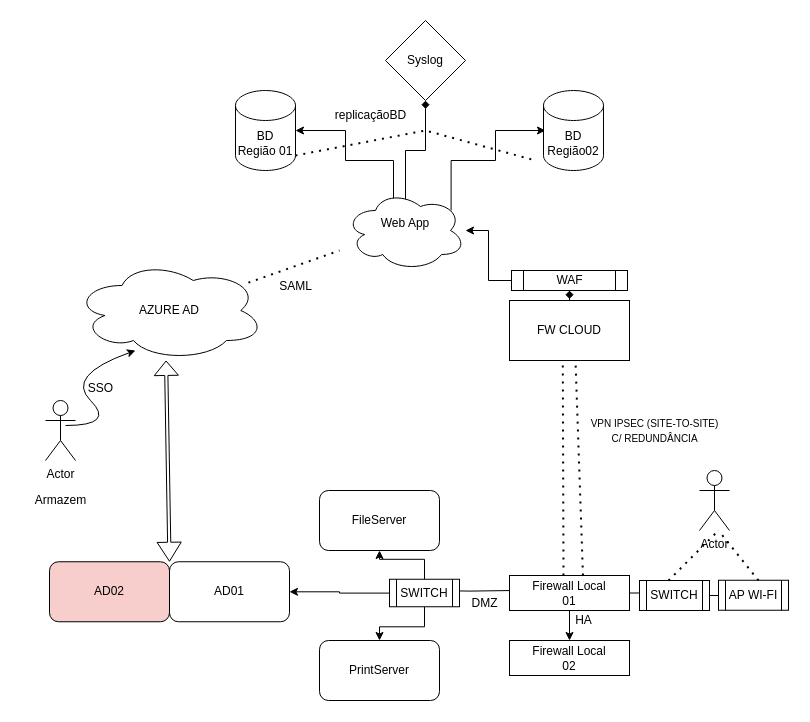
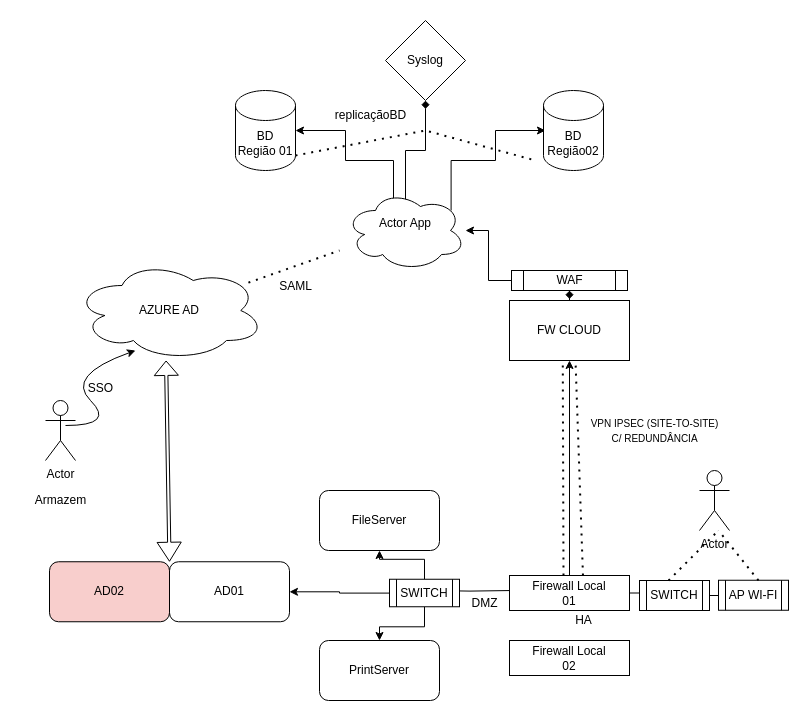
(406, 231) -> (406, 231)
(570, 630) -> (570, 471)
